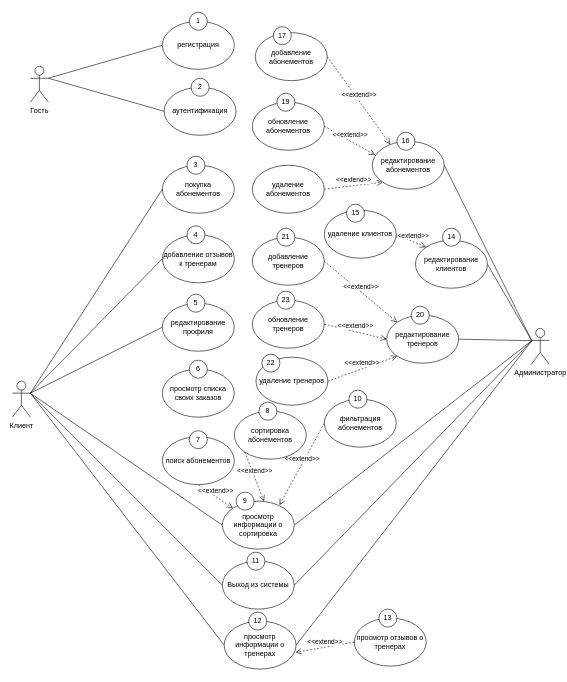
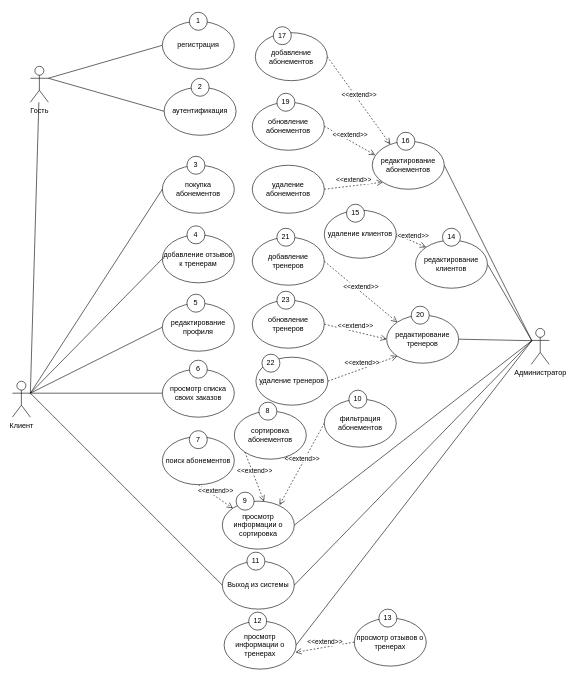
none -> (97, 393)
(130, 462) -> (35, 246)
(131, 524) -> none
